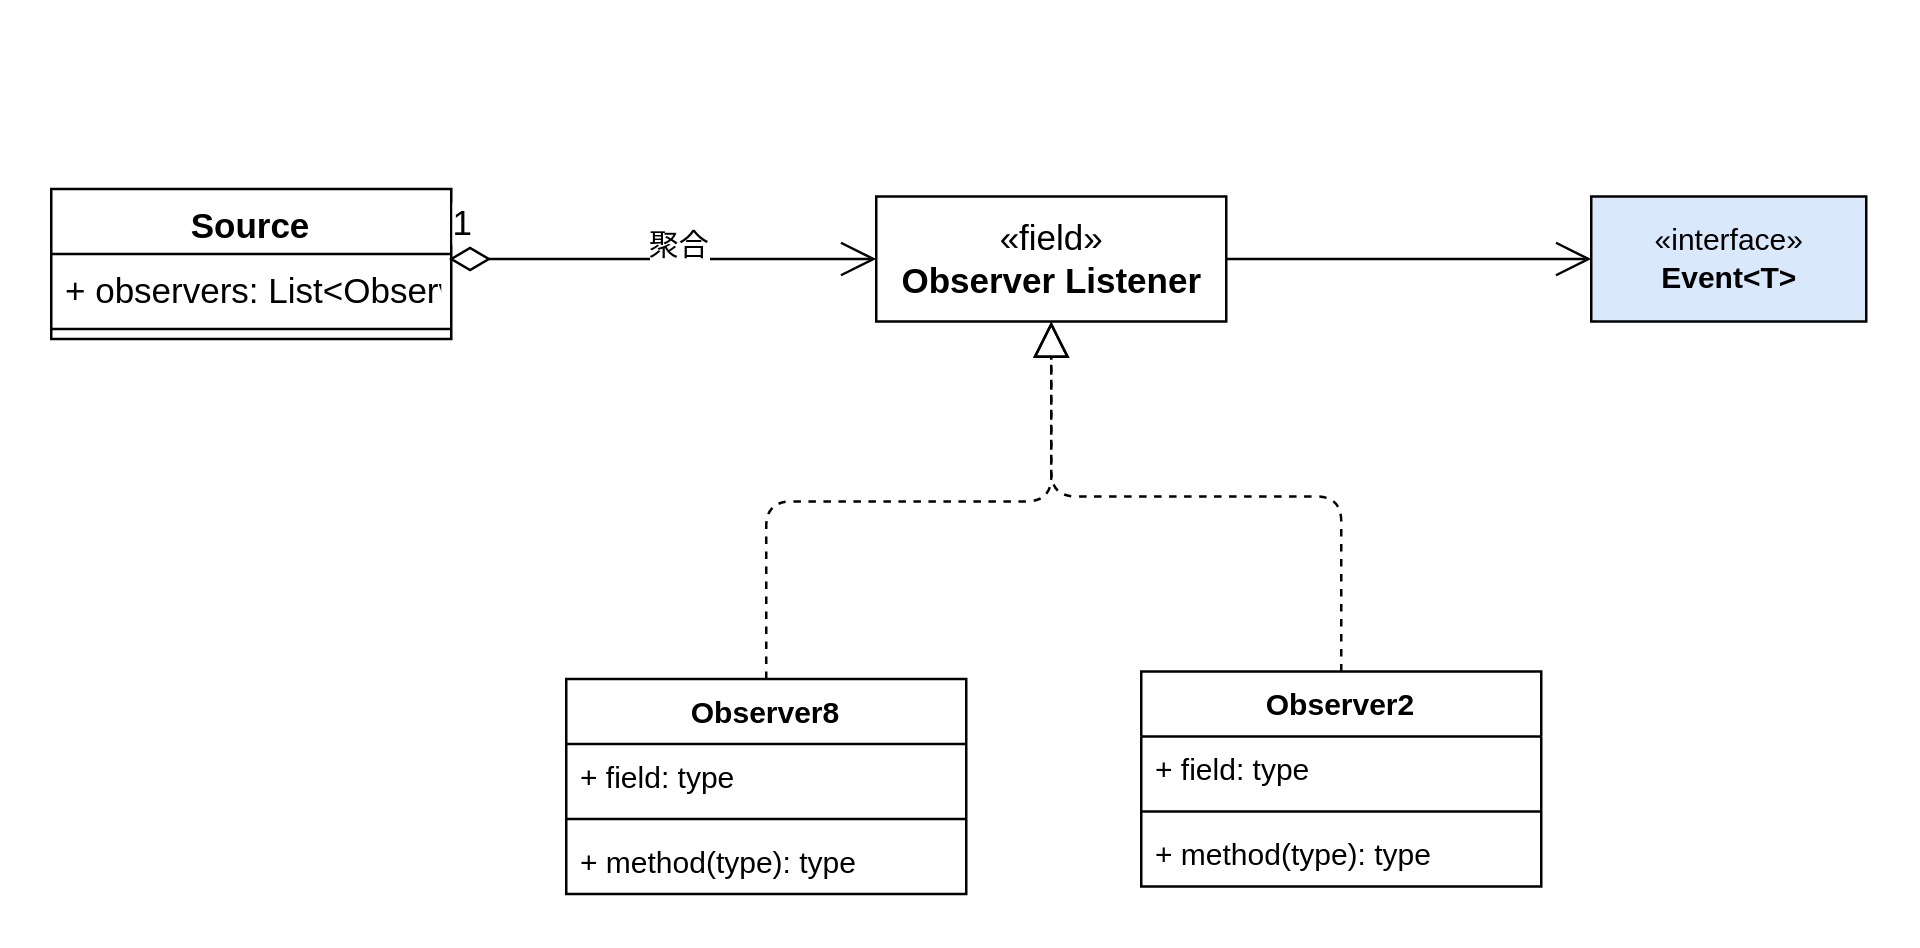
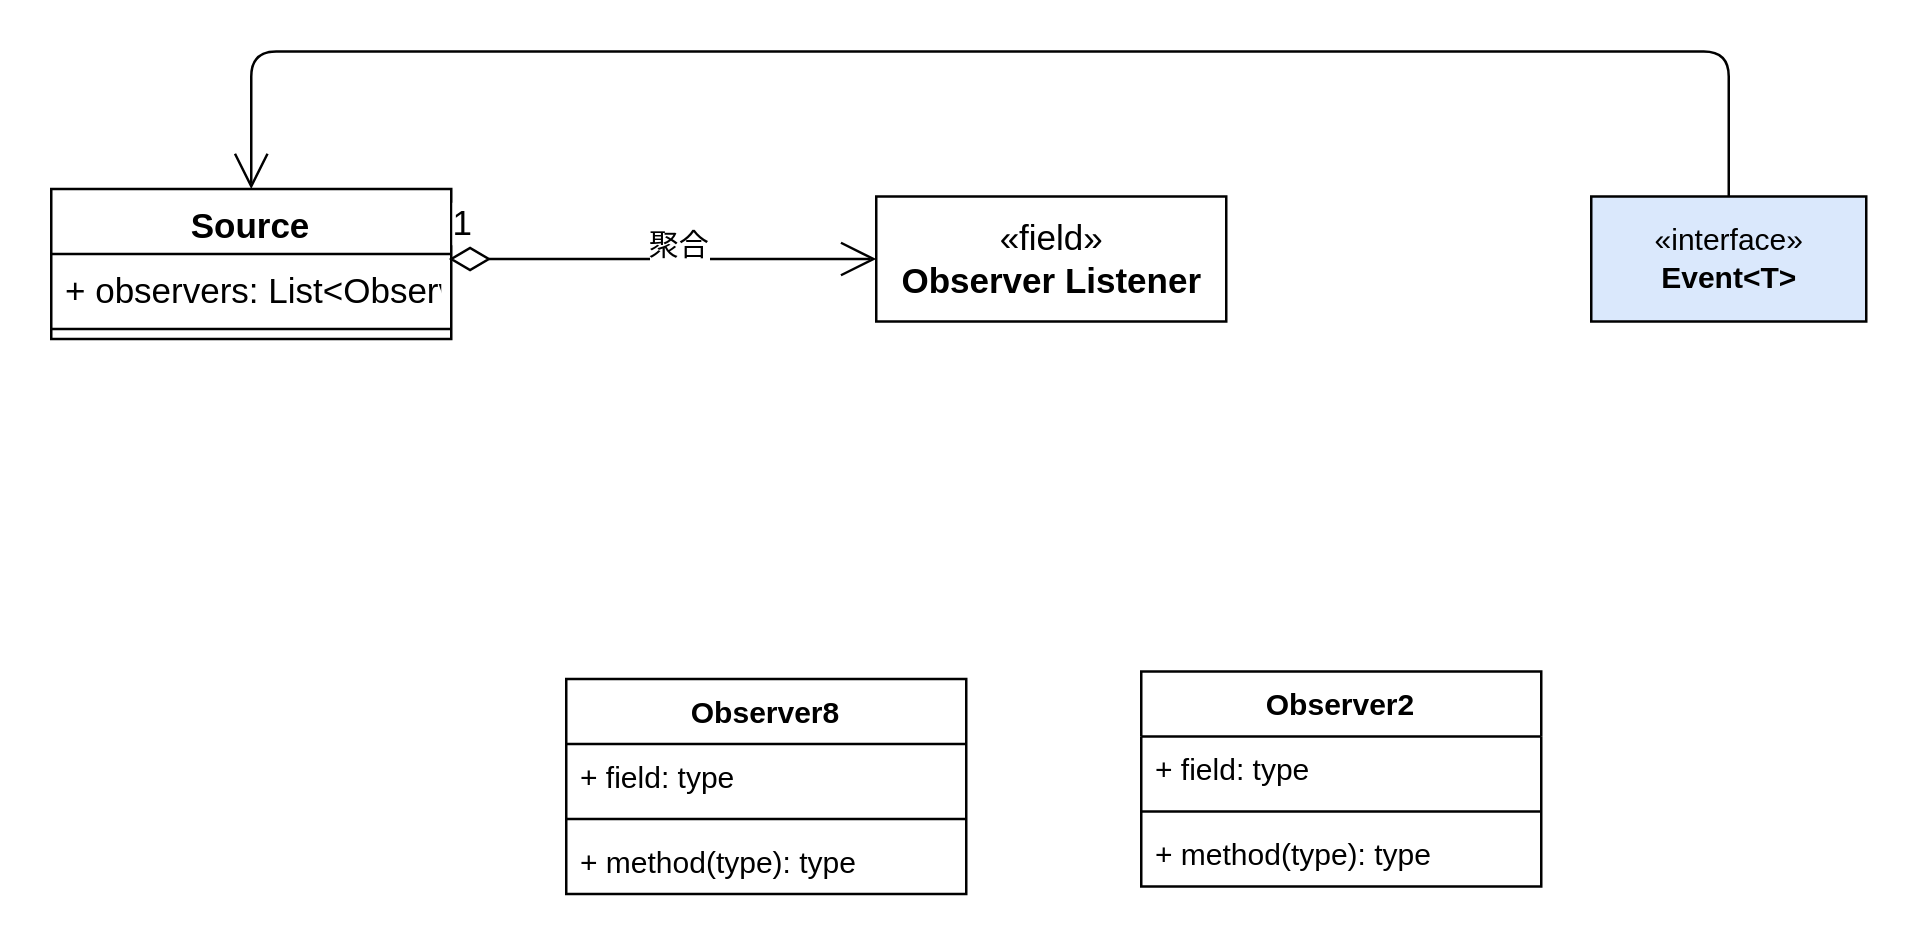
none -> (998, 51)
(1405, 259) -> none
(1277, 496) -> none
(828, 501) -> none
